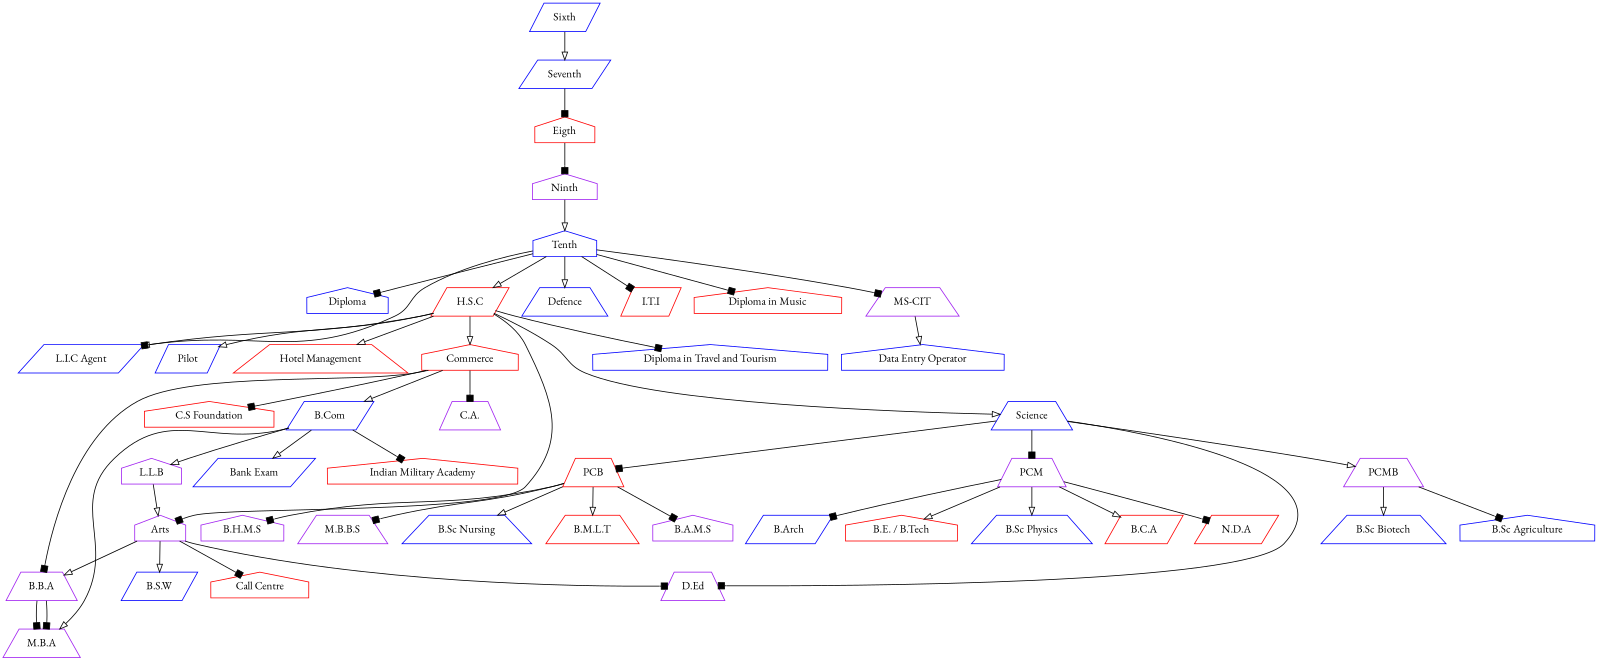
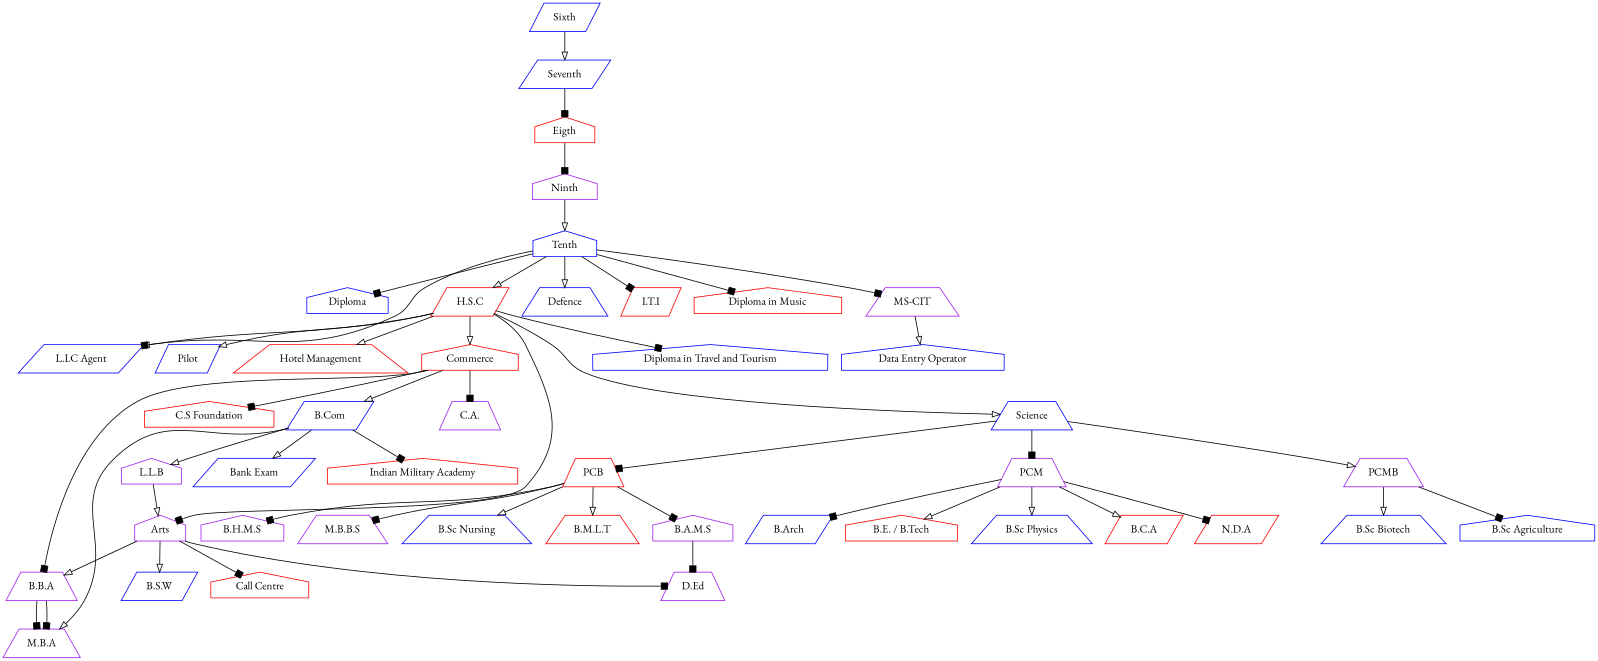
(1153, 572) -> (693, 553)
